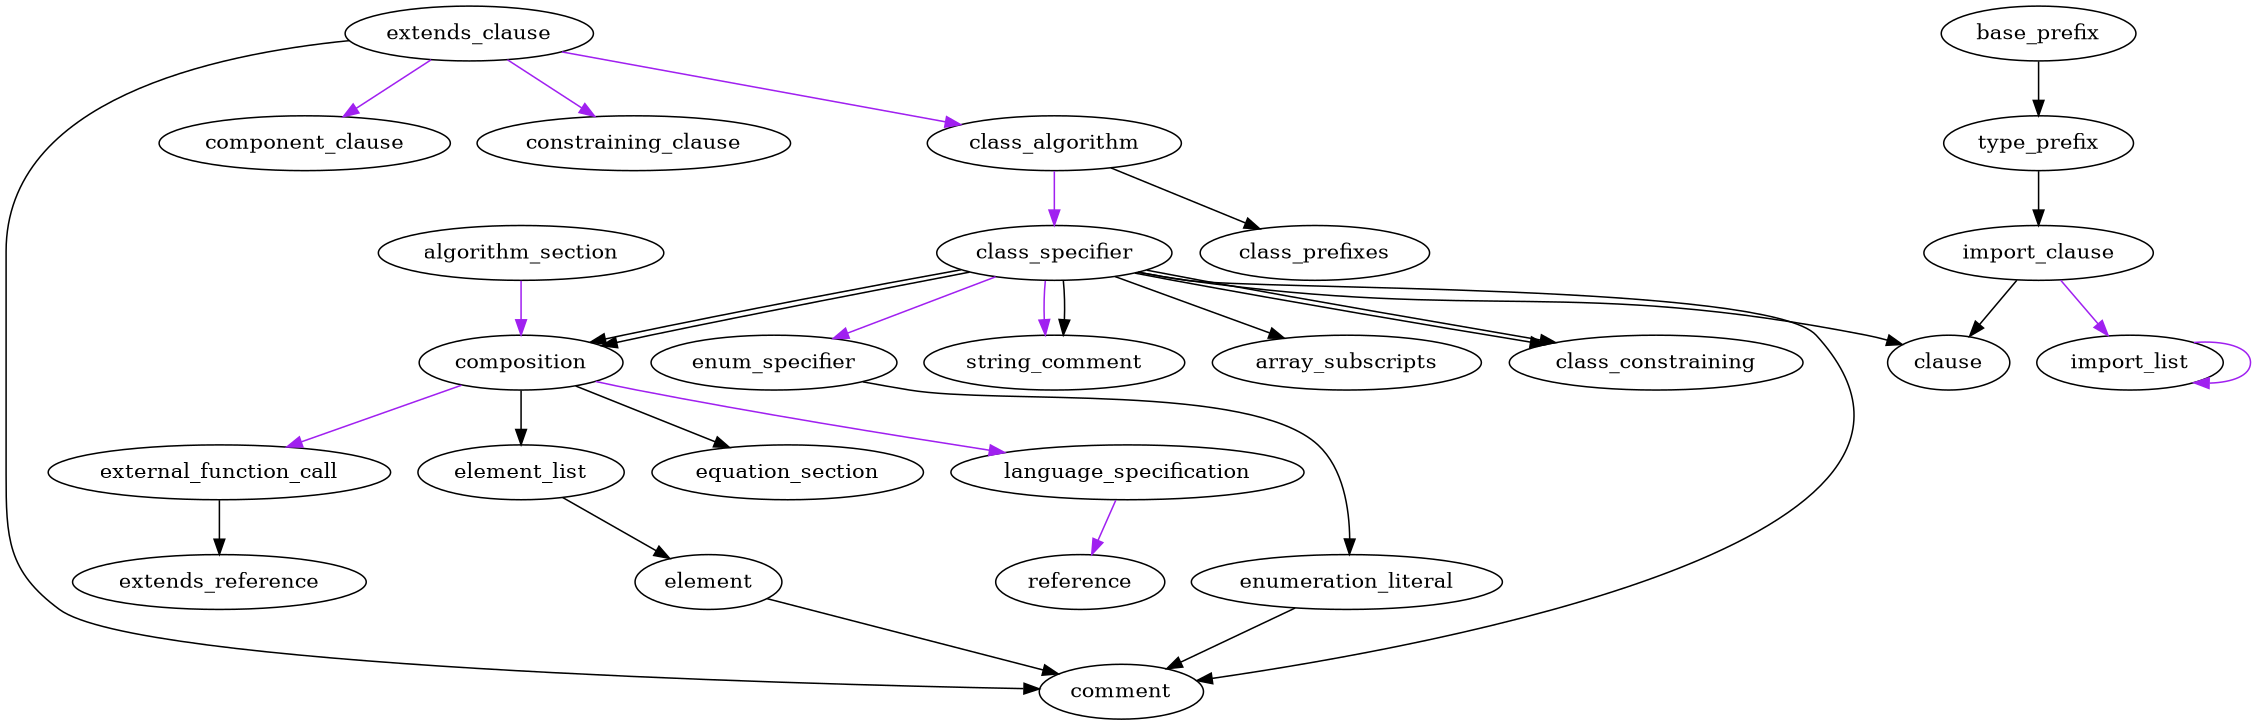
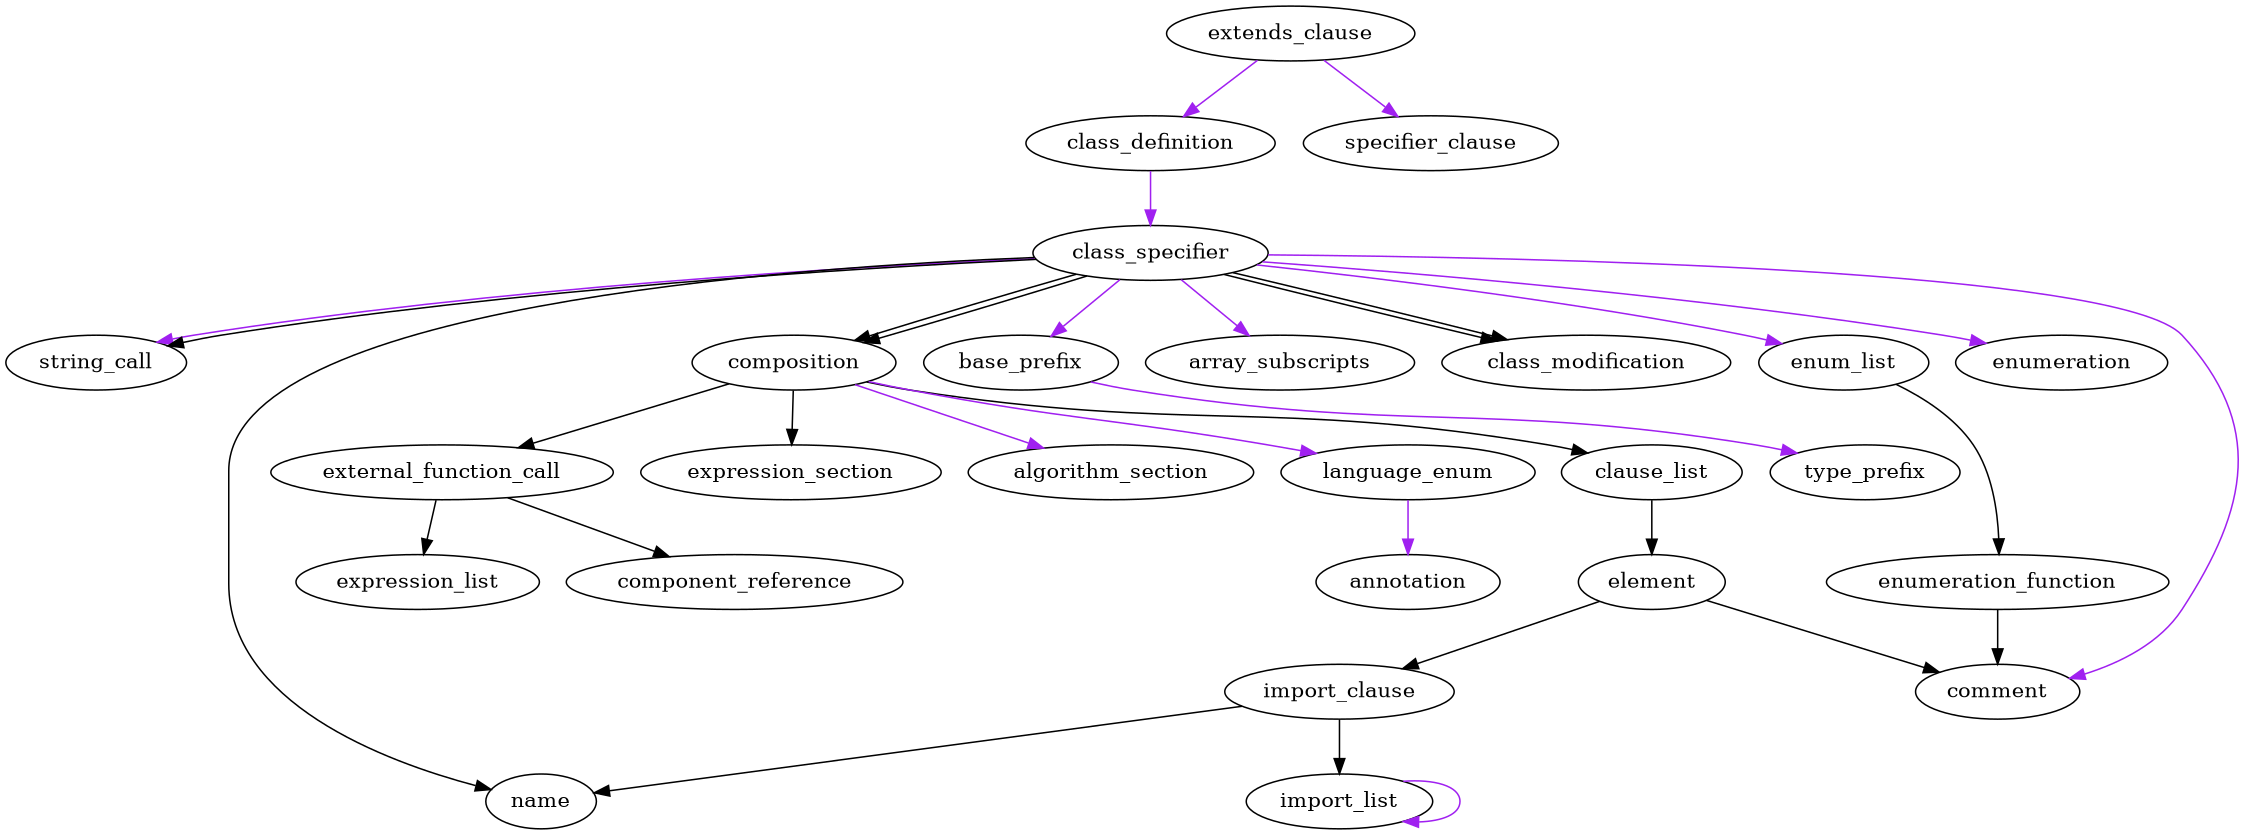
(2039, 81) -> (1436, 417)
(305, 143) -> (1431, 143)
(634, 143) -> none
(1054, 143) -> (1151, 143)
(2039, 191) -> (1508, 632)
(1315, 253) -> none
(521, 300) -> (942, 414)
(2079, 302) -> (1339, 739)
none -> (1092, 303)
(1192, 305) -> (1209, 303)
(774, 363) -> (1844, 363)
(1054, 363) -> (96, 363)
(1656, 363) -> (1586, 363)
(1949, 363) -> (541, 801)
none -> (2062, 363)
(1846, 392) -> (1939, 282)
(381, 414) -> (631, 414)
(521, 472) -> (1652, 472)
(788, 472) -> (791, 472)
(1127, 472) -> (1408, 472)
(219, 582) -> (735, 582)
none -> (418, 582)
(1080, 582) -> (1408, 582)
(1347, 582) -> (1998, 582)
(133, 632) -> none
